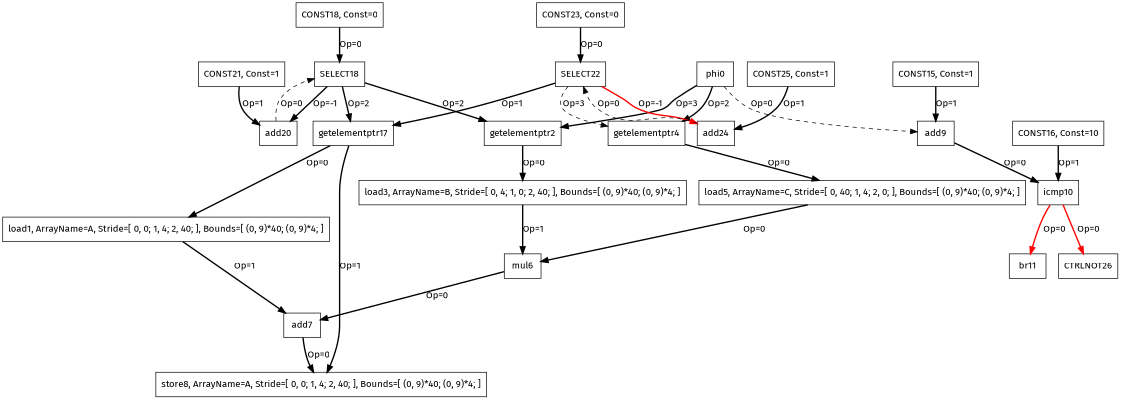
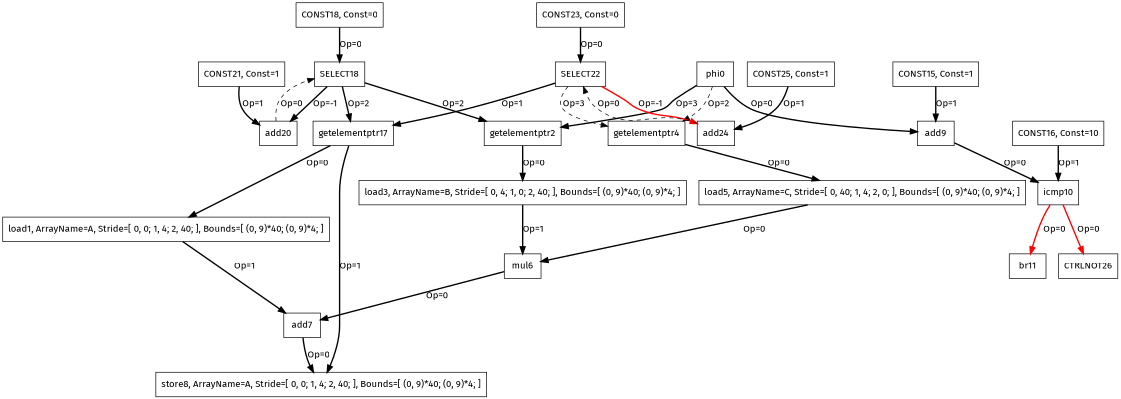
(704, 105) -> (704, 105)
(812, 123) -> (812, 123)
